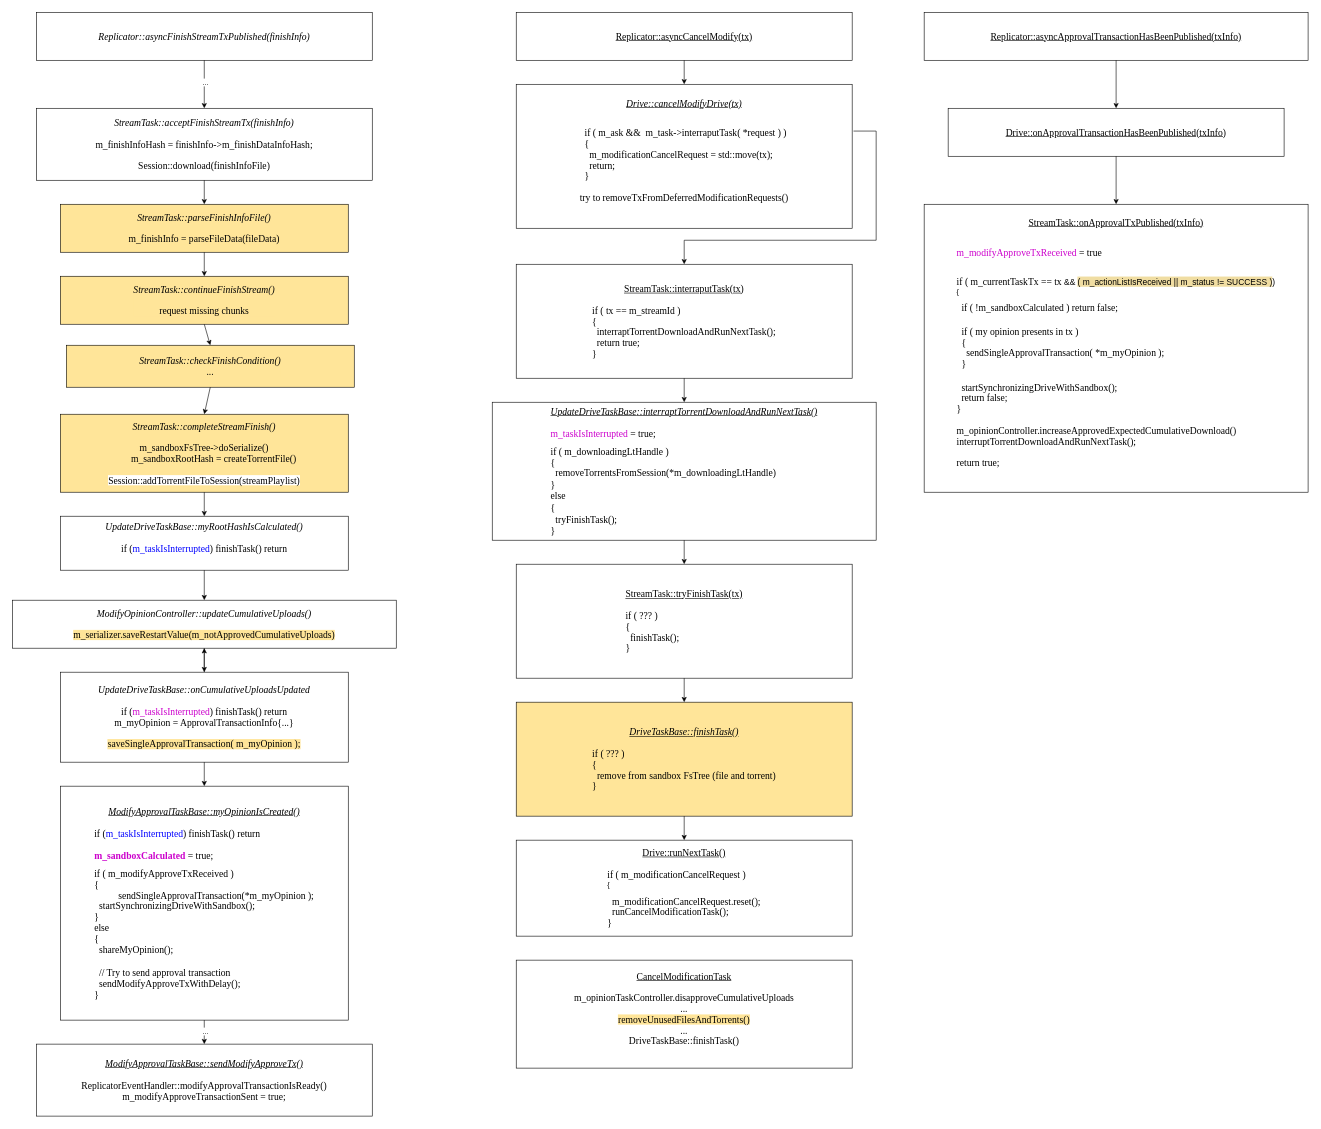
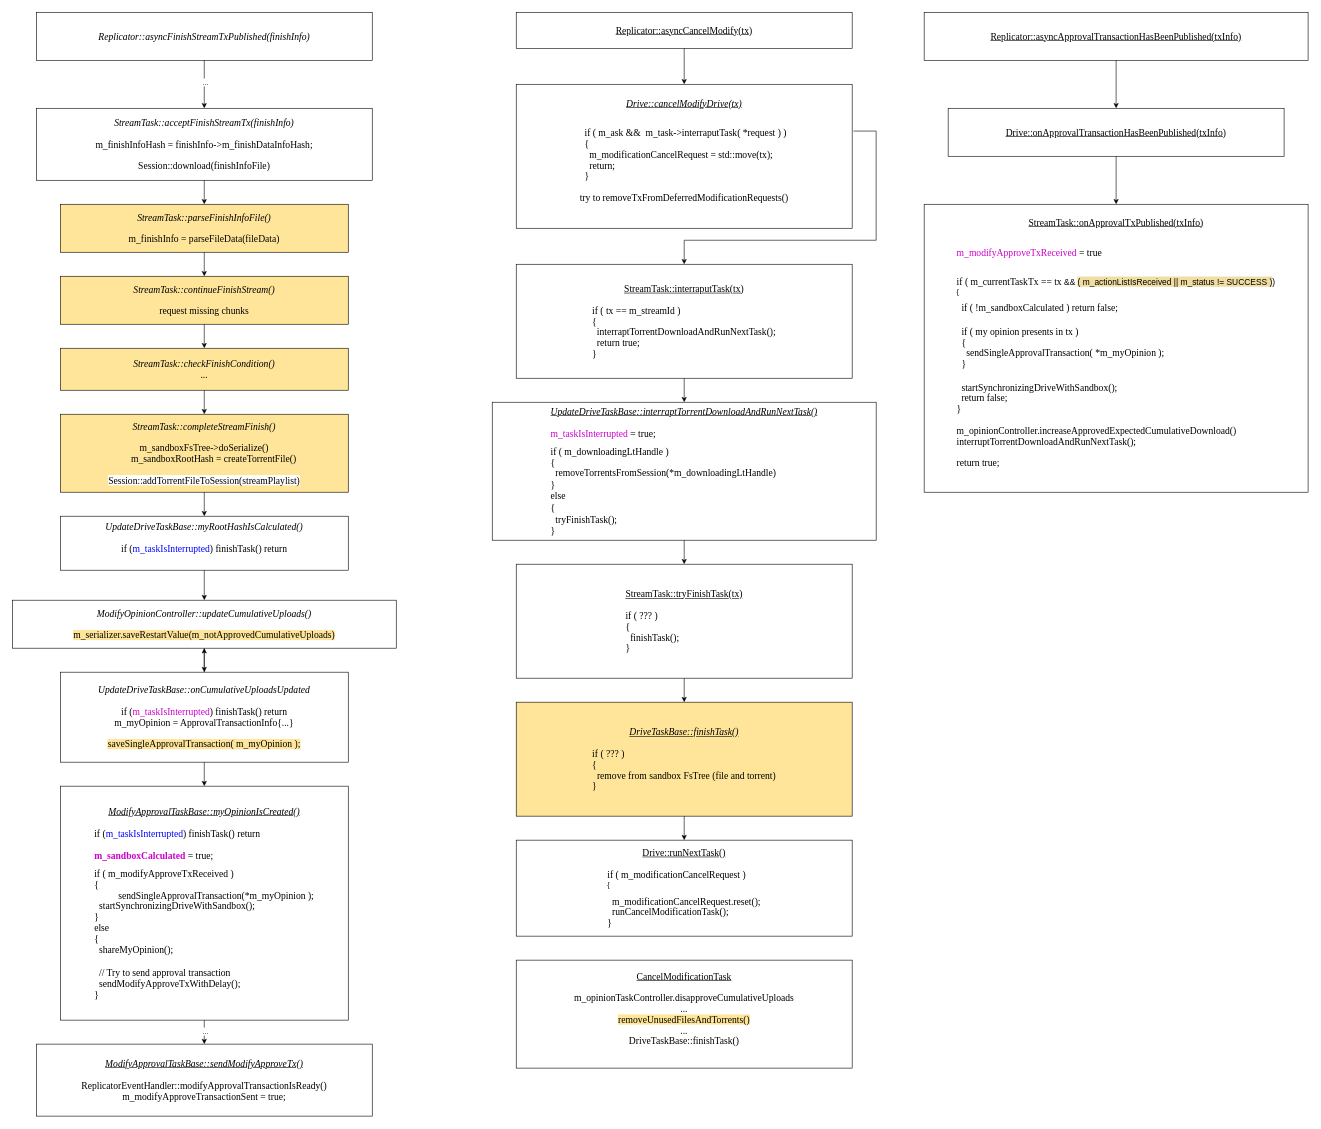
(684, 36) -> (684, 30)
(210, 366) -> (204, 369)
